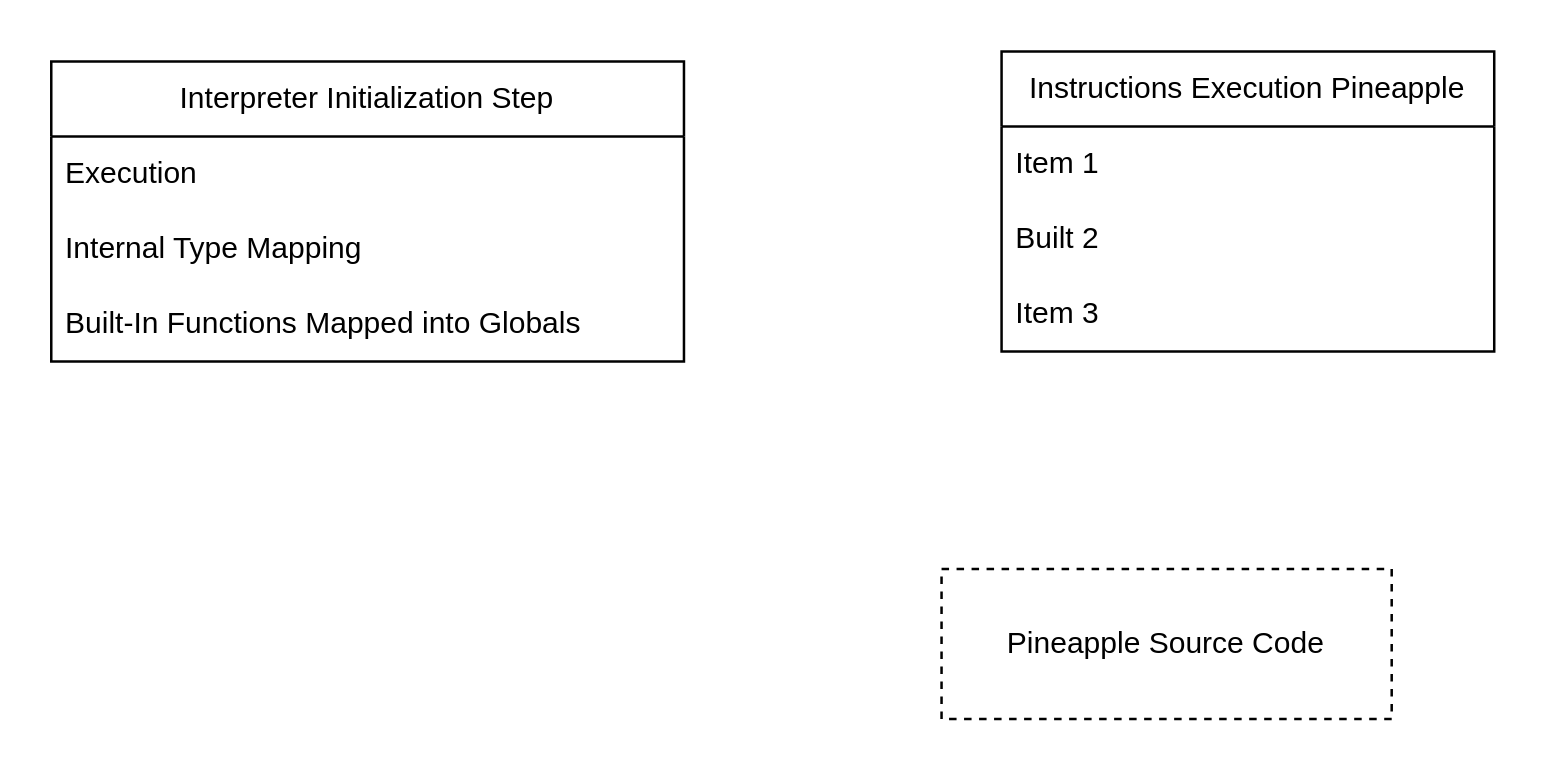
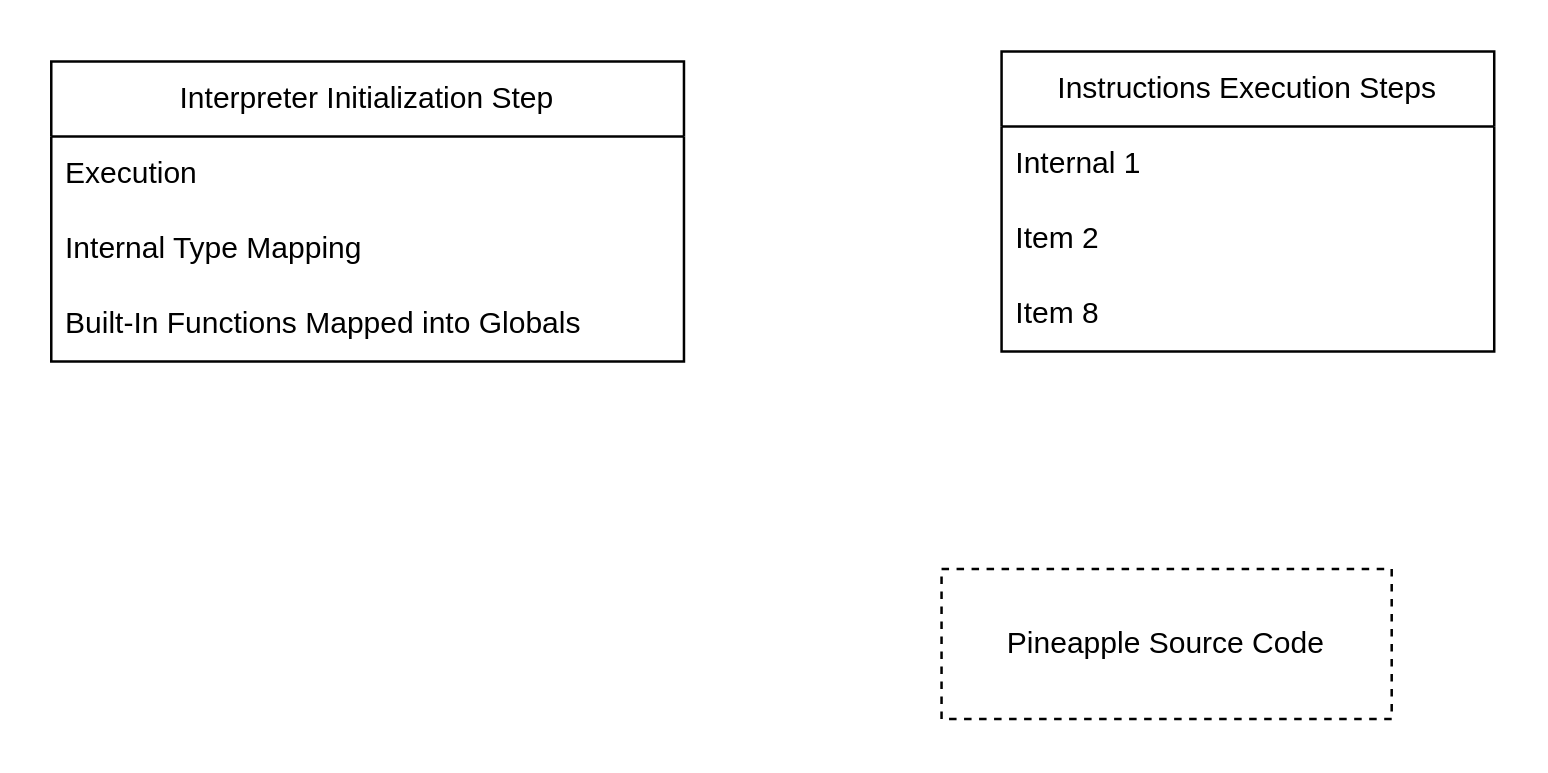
(1248, 89) -> (1248, 89)
(1063, 164) -> (1092, 164)
(1063, 239) -> (1063, 239)
(1063, 314) -> (1063, 314)
